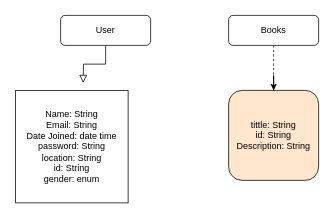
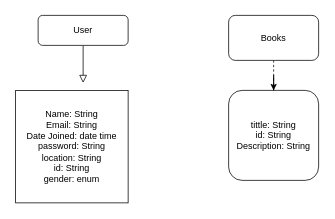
(105, 30) -> (83, 30)
(273, 30) -> (273, 38)
(273, 135) -> (273, 135)
